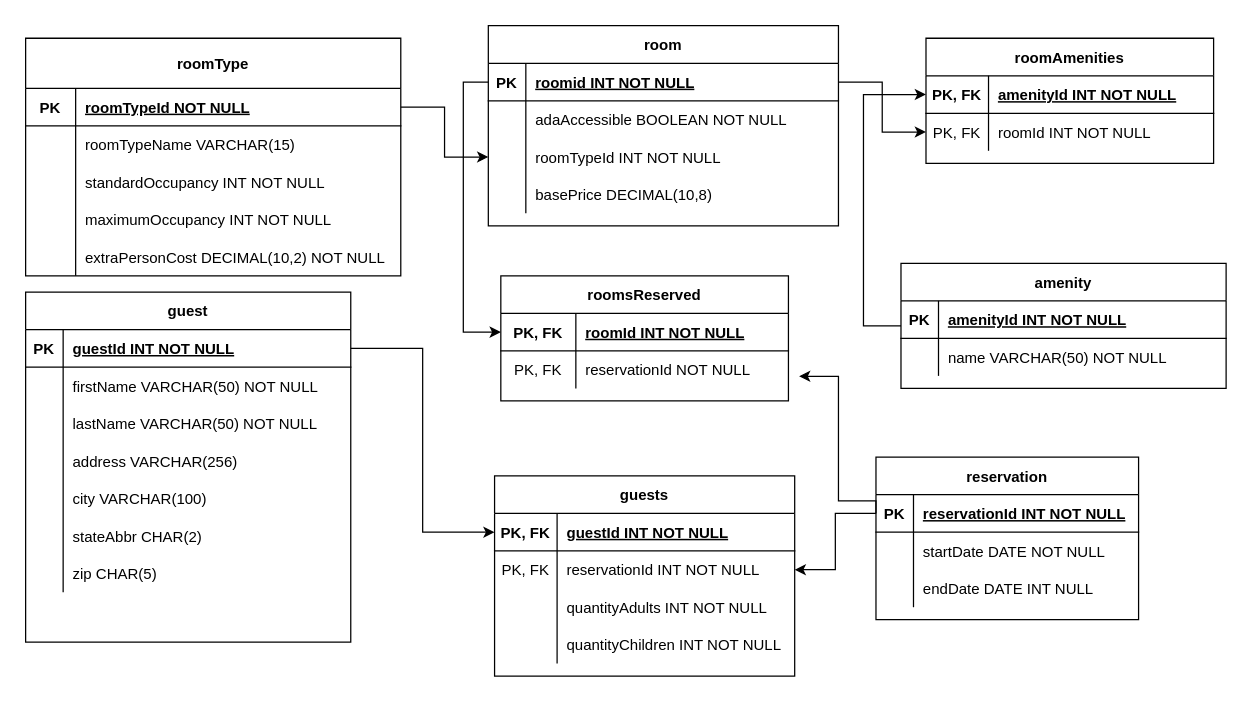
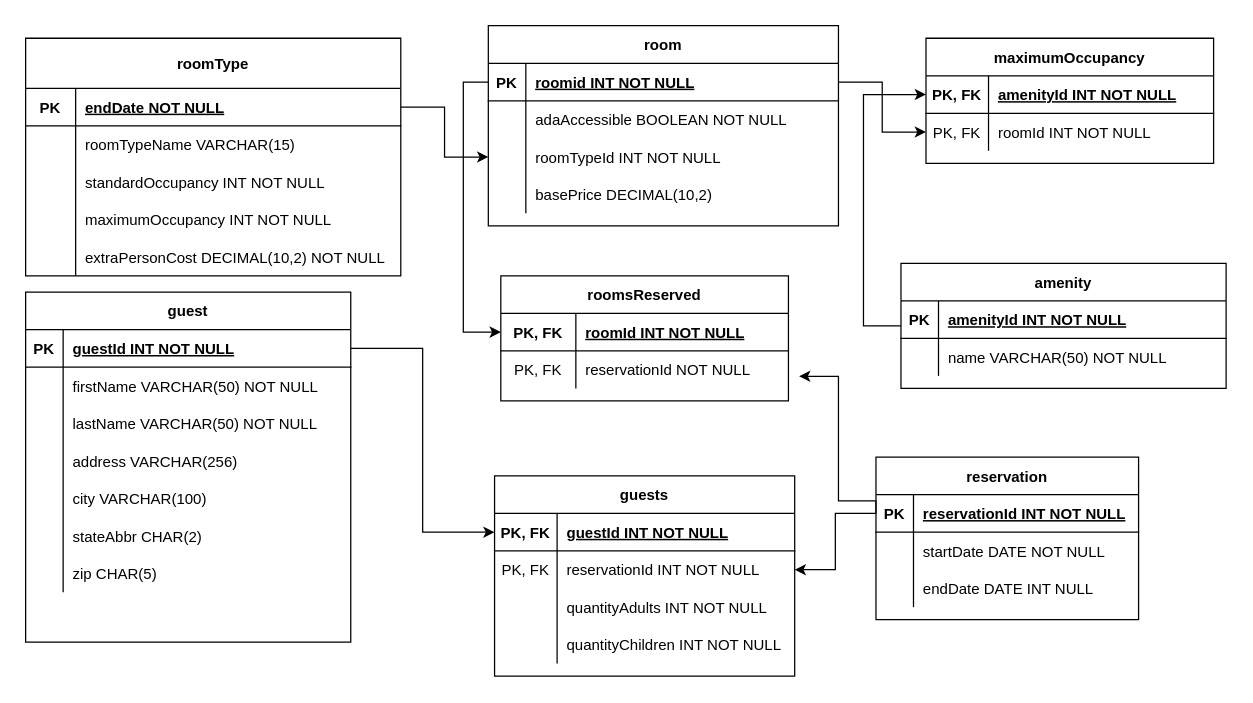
(1069, 58) -> (1069, 58)
(161, 108) -> (148, 108)
(626, 195) -> (626, 195)
